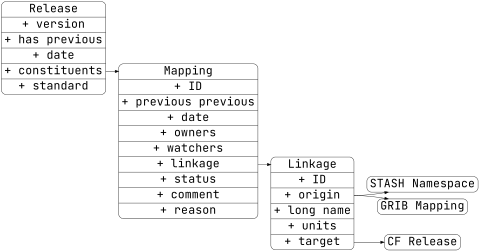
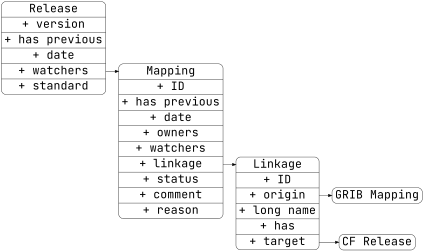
(54, 71) -> (54, 71)
(188, 102) -> (171, 102)
(422, 184) -> none
(312, 226) -> (278, 226)
